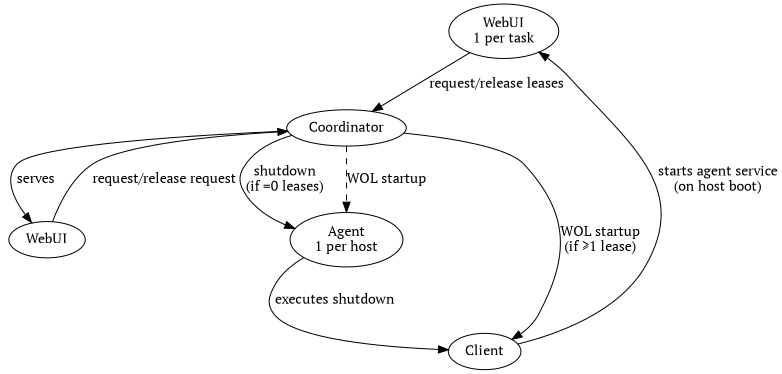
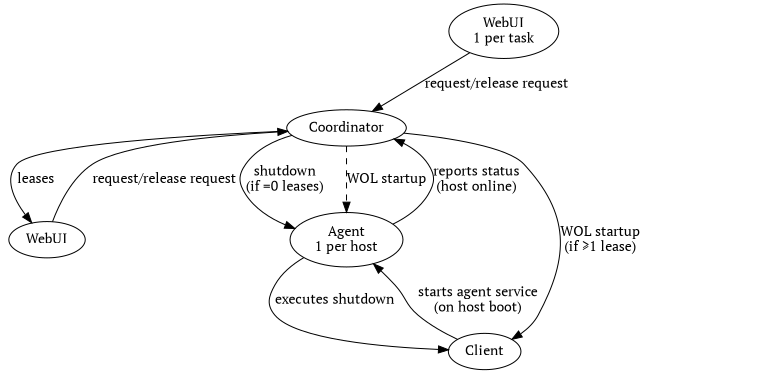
(497, 84) -> (497, 84)
(36, 179) -> (36, 179)
none -> (432, 186)
(660, 220) -> (414, 311)
